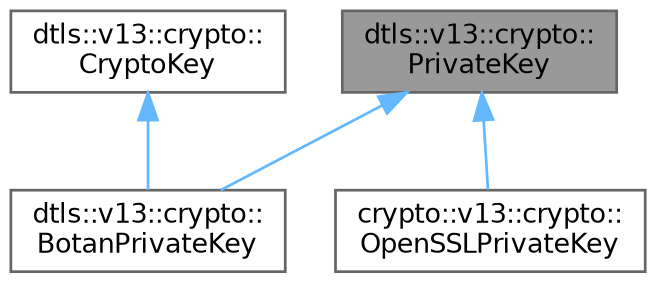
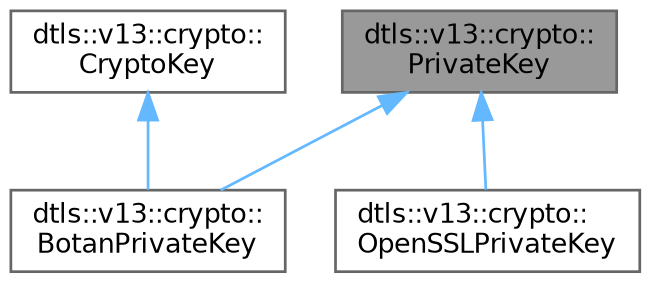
(490, 231) -> (488, 231)
